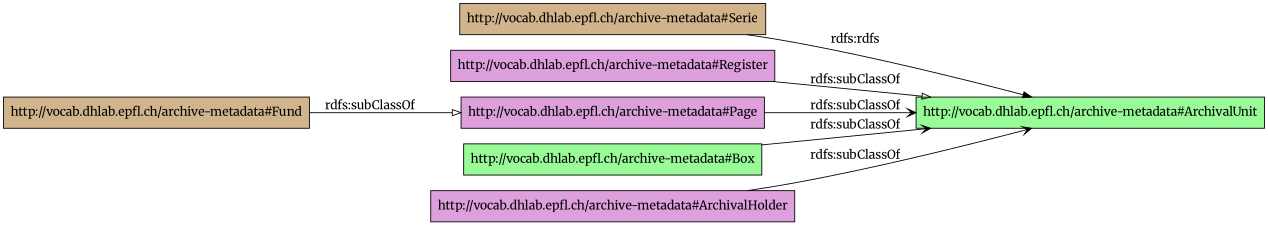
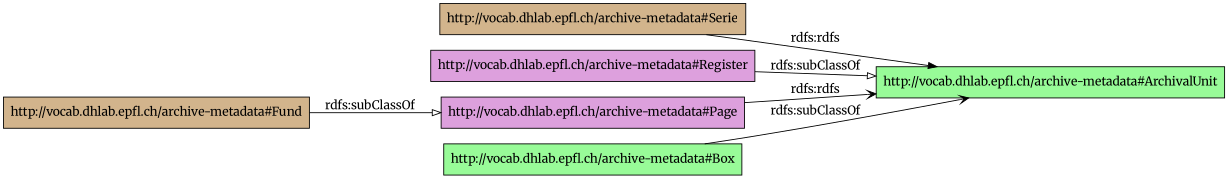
(855, 106) -> (816, 90)
(613, 206) -> none
